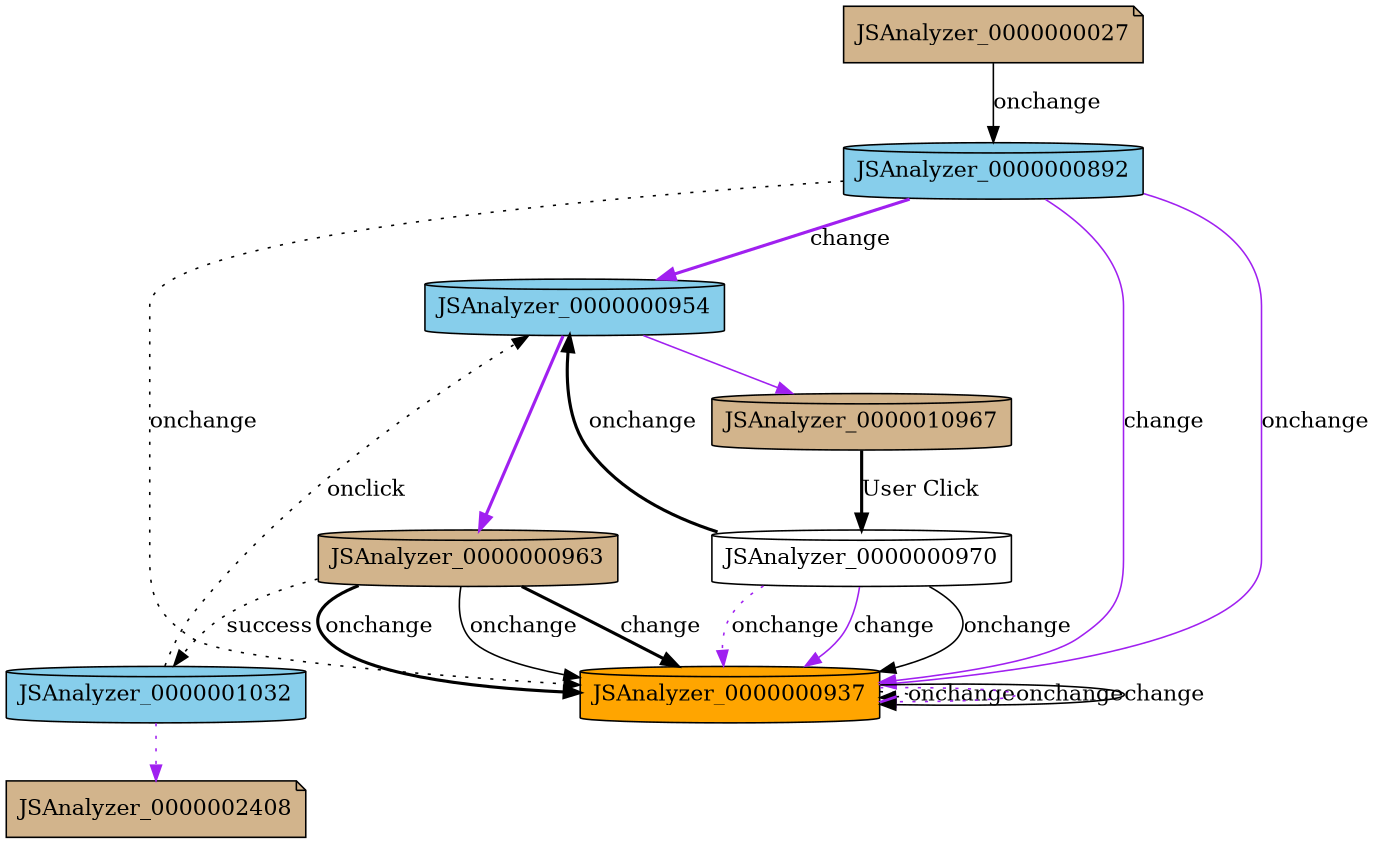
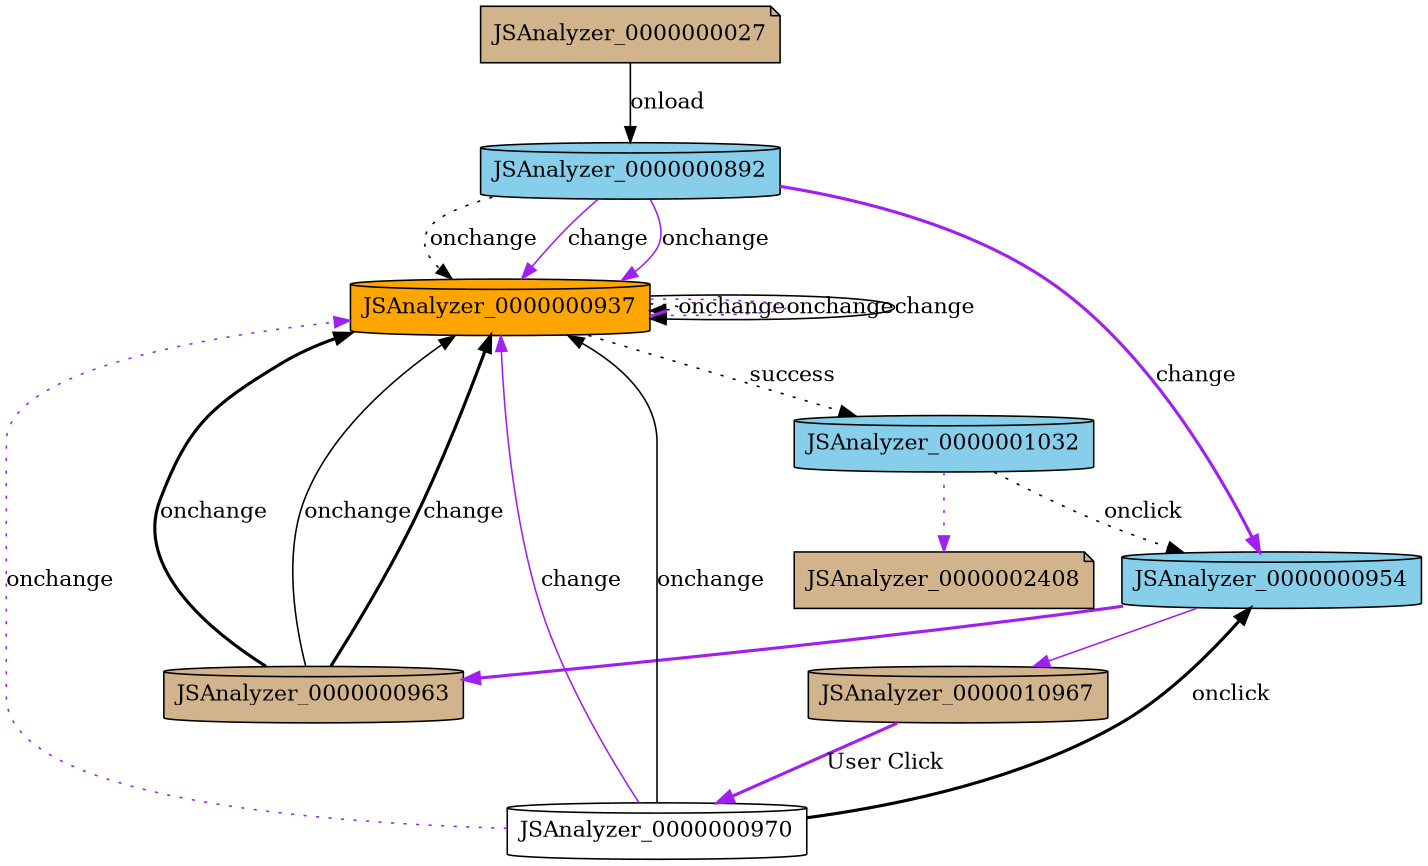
(1047, 103) -> (668, 103)
(643, 422) -> (1231, 695)
(862, 482) -> (815, 760)
(244, 605) -> (714, 373)
